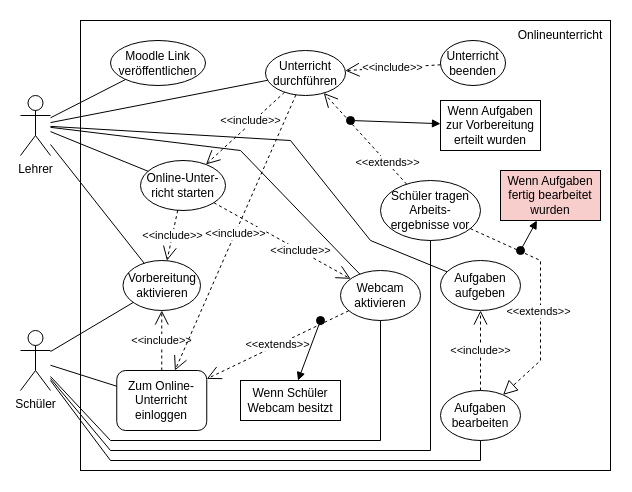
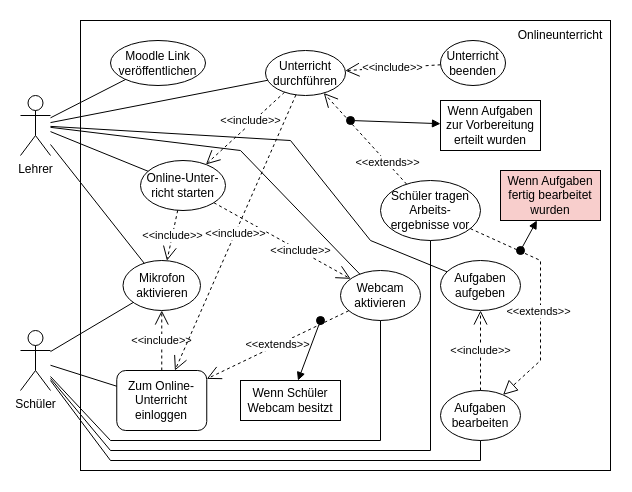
(163, 286) -> (163, 286)
